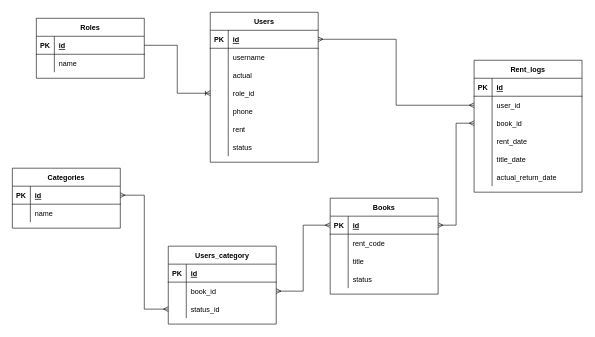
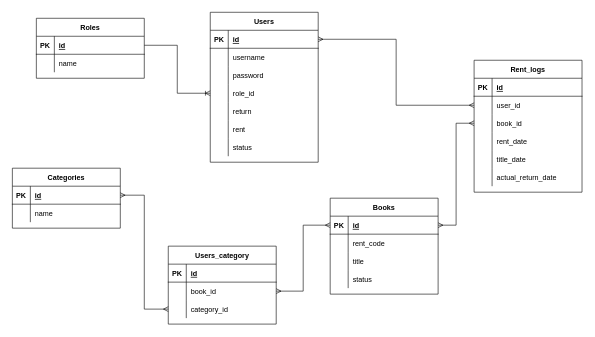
(244, 76) -> (249, 76)
(243, 112) -> (245, 112)
(208, 310) -> (212, 310)
